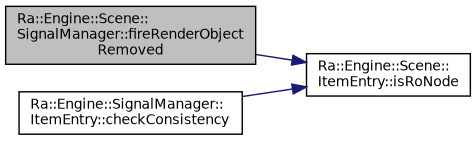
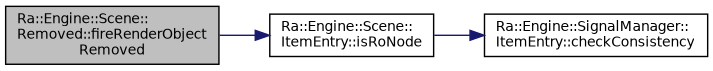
(131, 35) -> (112, 35)
(267, 93) -> (452, 35)
